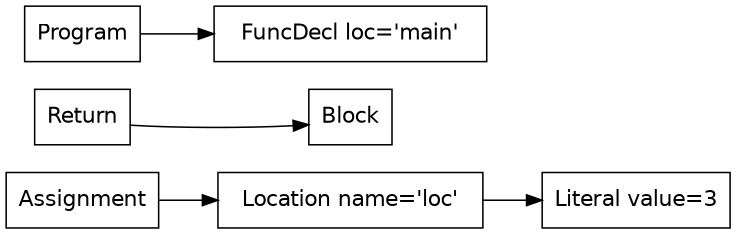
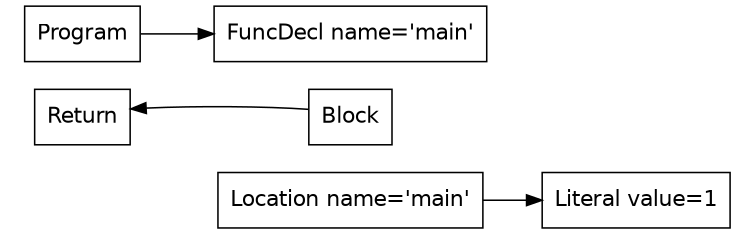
(350, 34) -> (350, 34)
(212, 127) -> (227, 107)
(82, 200) -> none
(350, 200) -> (350, 200)
(636, 200) -> (636, 200)
